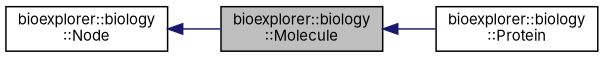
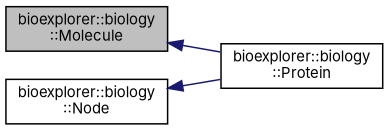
(202, 29) -> (201, 83)
